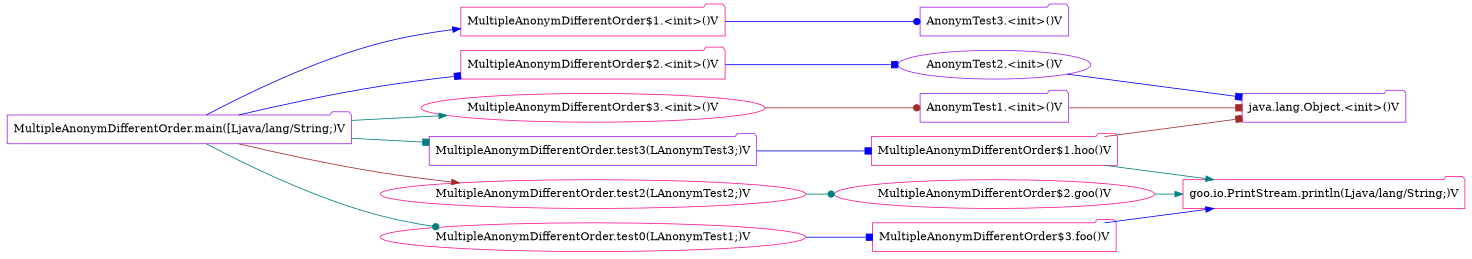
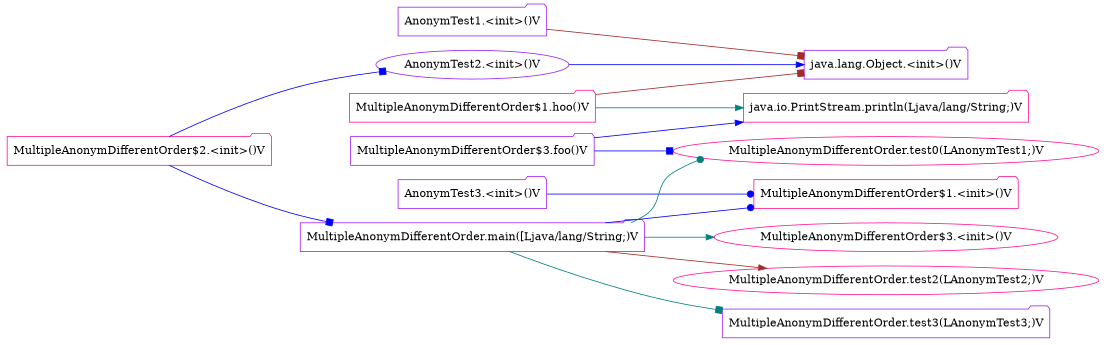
(819, 22) -> (647, 194)
(326, 61) -> (676, 215)
(1151, 85) -> (683, 65)
(345, 92) -> (245, 198)
(839, 108) -> none
(810, 151) -> none
(994, 194) -> none
(1324, 194) -> (886, 108)
(835, 237) -> (629, 151)
(994, 237) -> (472, 151)
